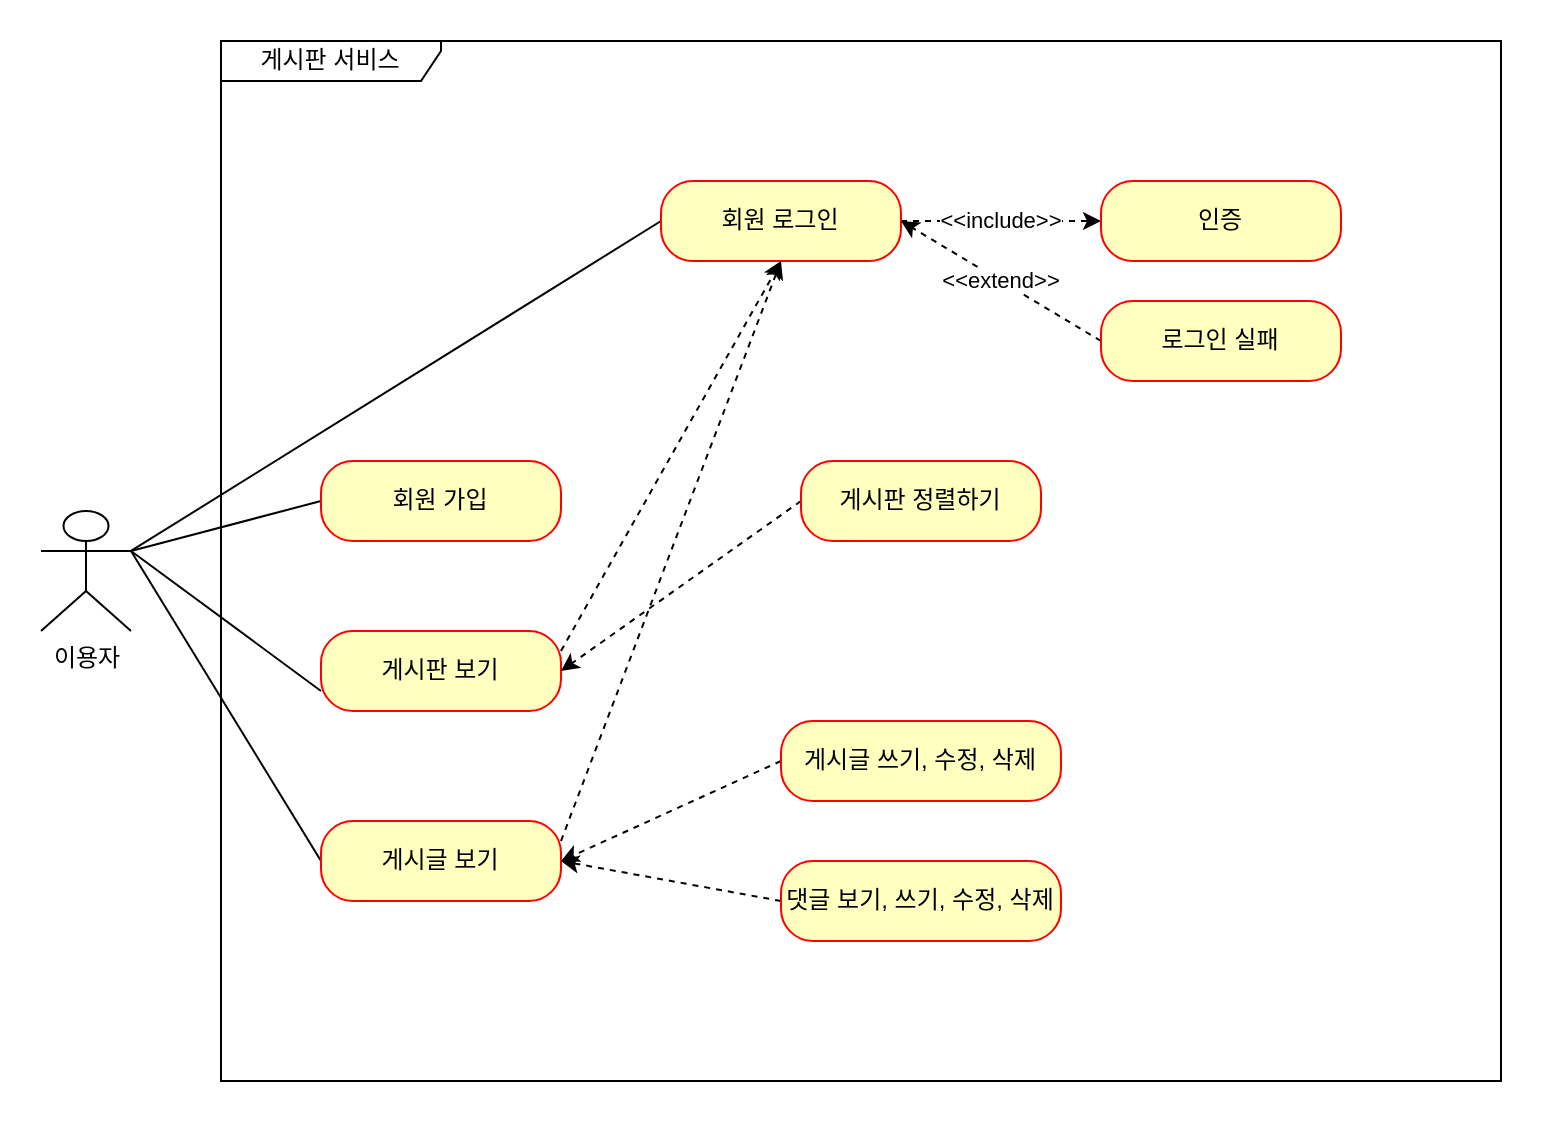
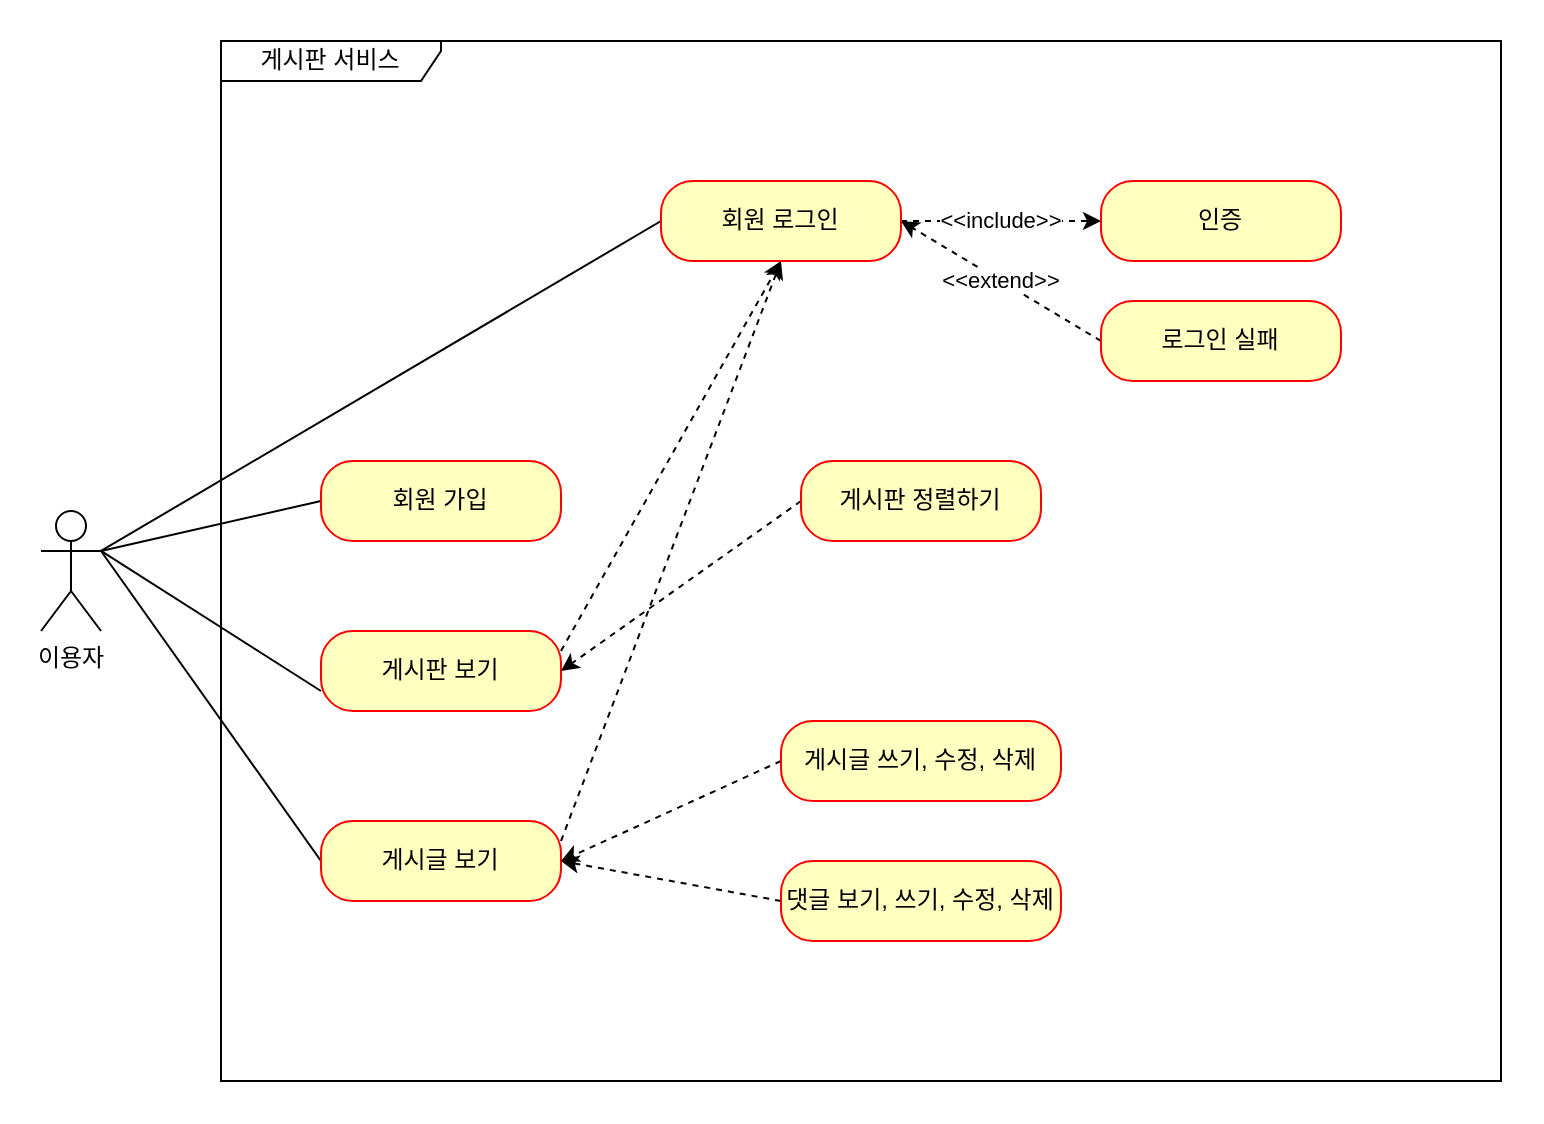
(86, 571) -> (71, 571)
